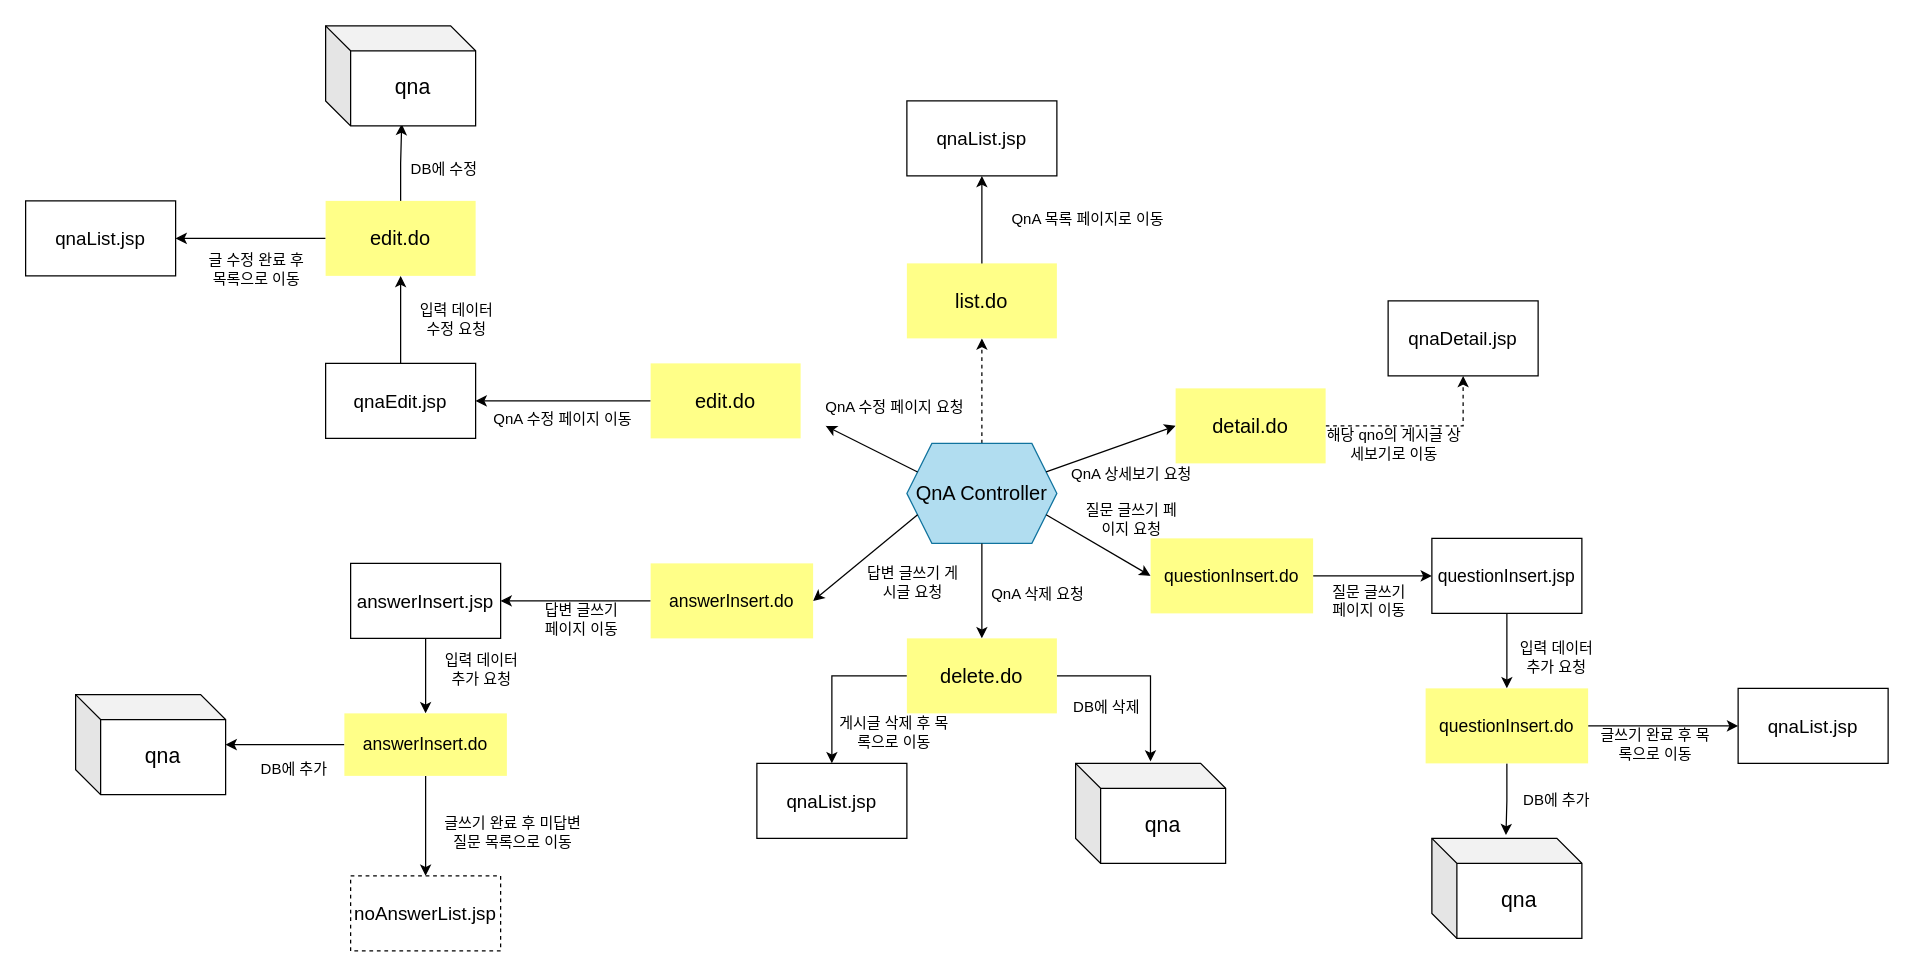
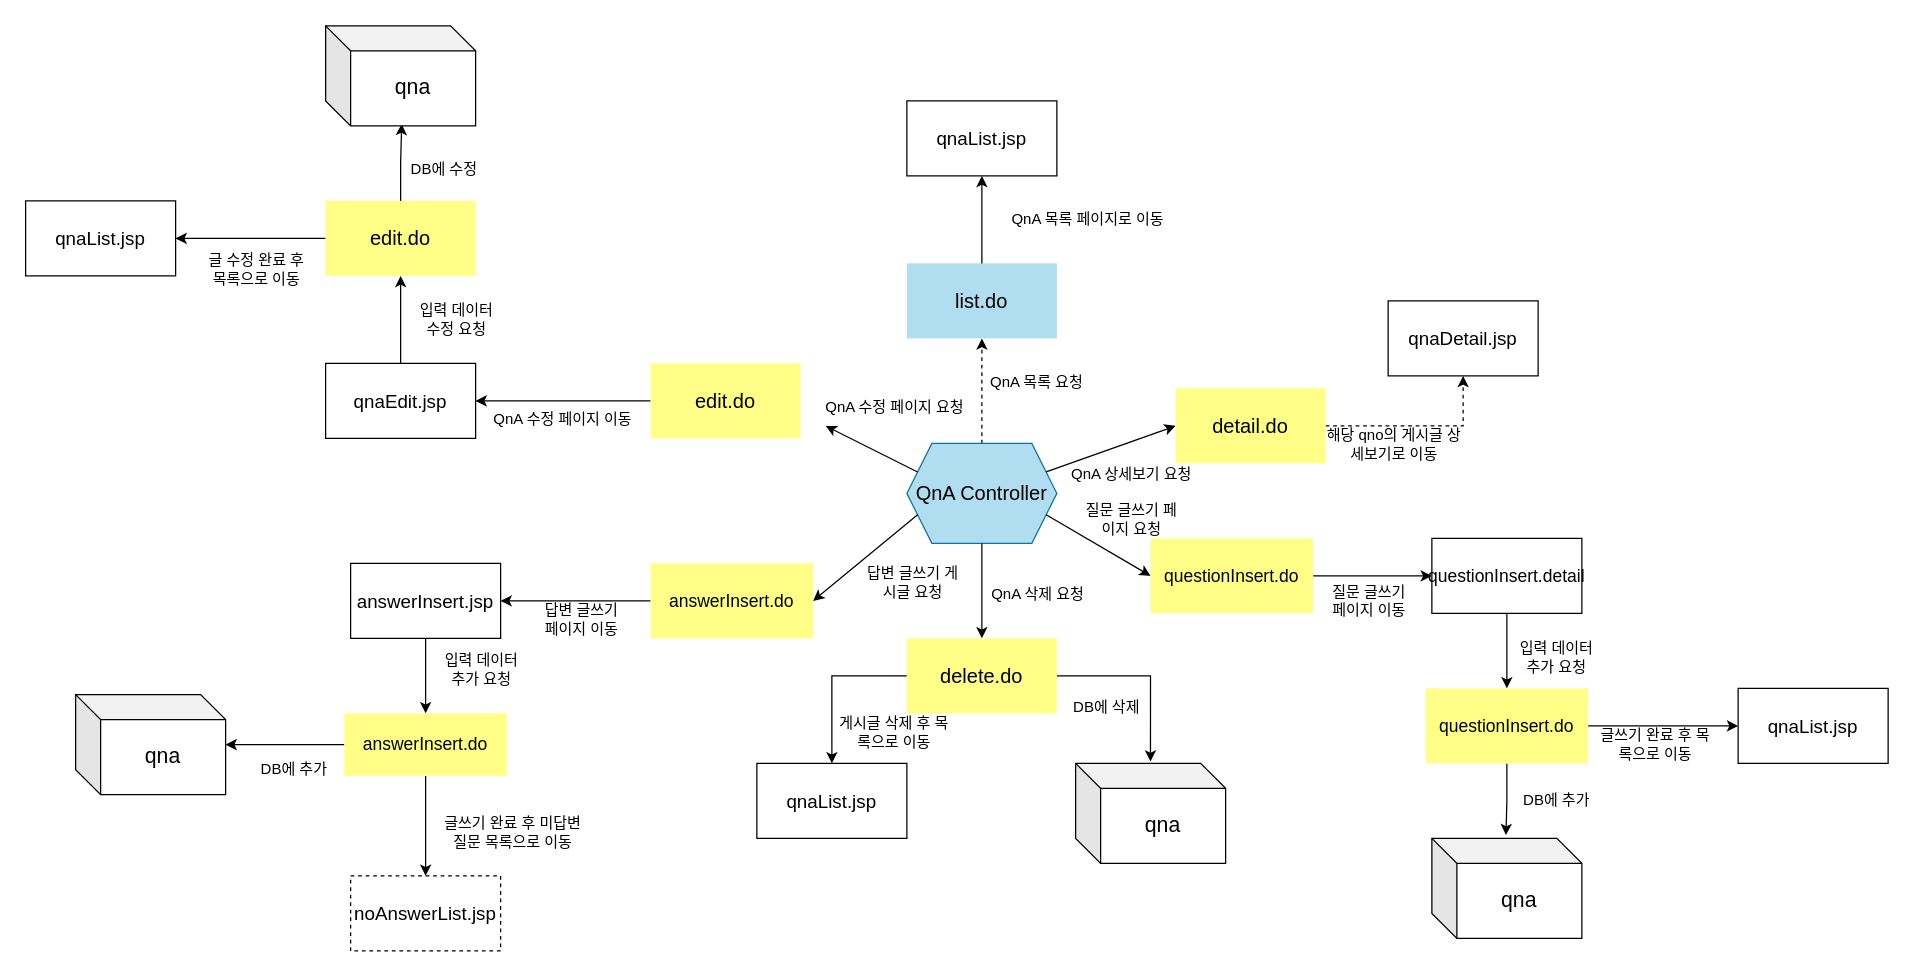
(982, 301) -> (982, 301)
none -> (1076, 382)
(1507, 576) -> (1507, 576)
